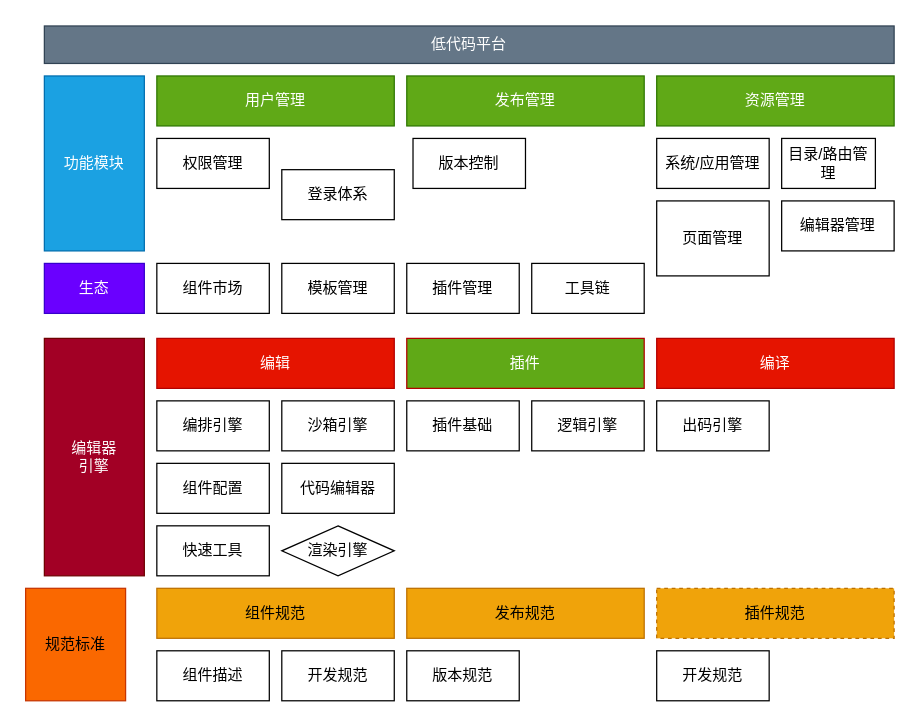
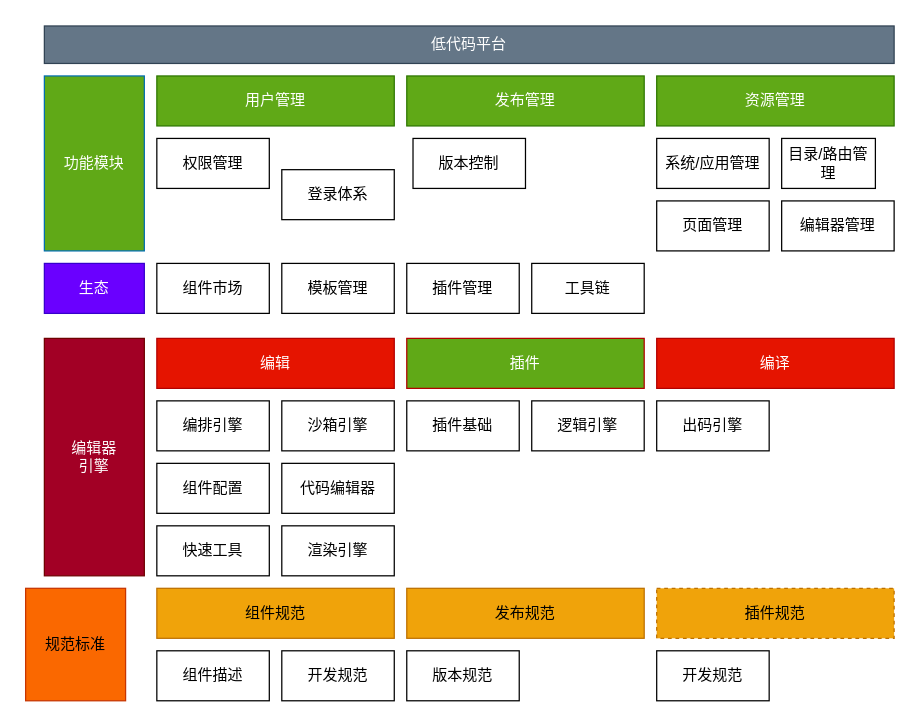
(94, 163) -> (94, 163)
(713, 238) -> (713, 226)
(338, 551) -> (338, 551)
